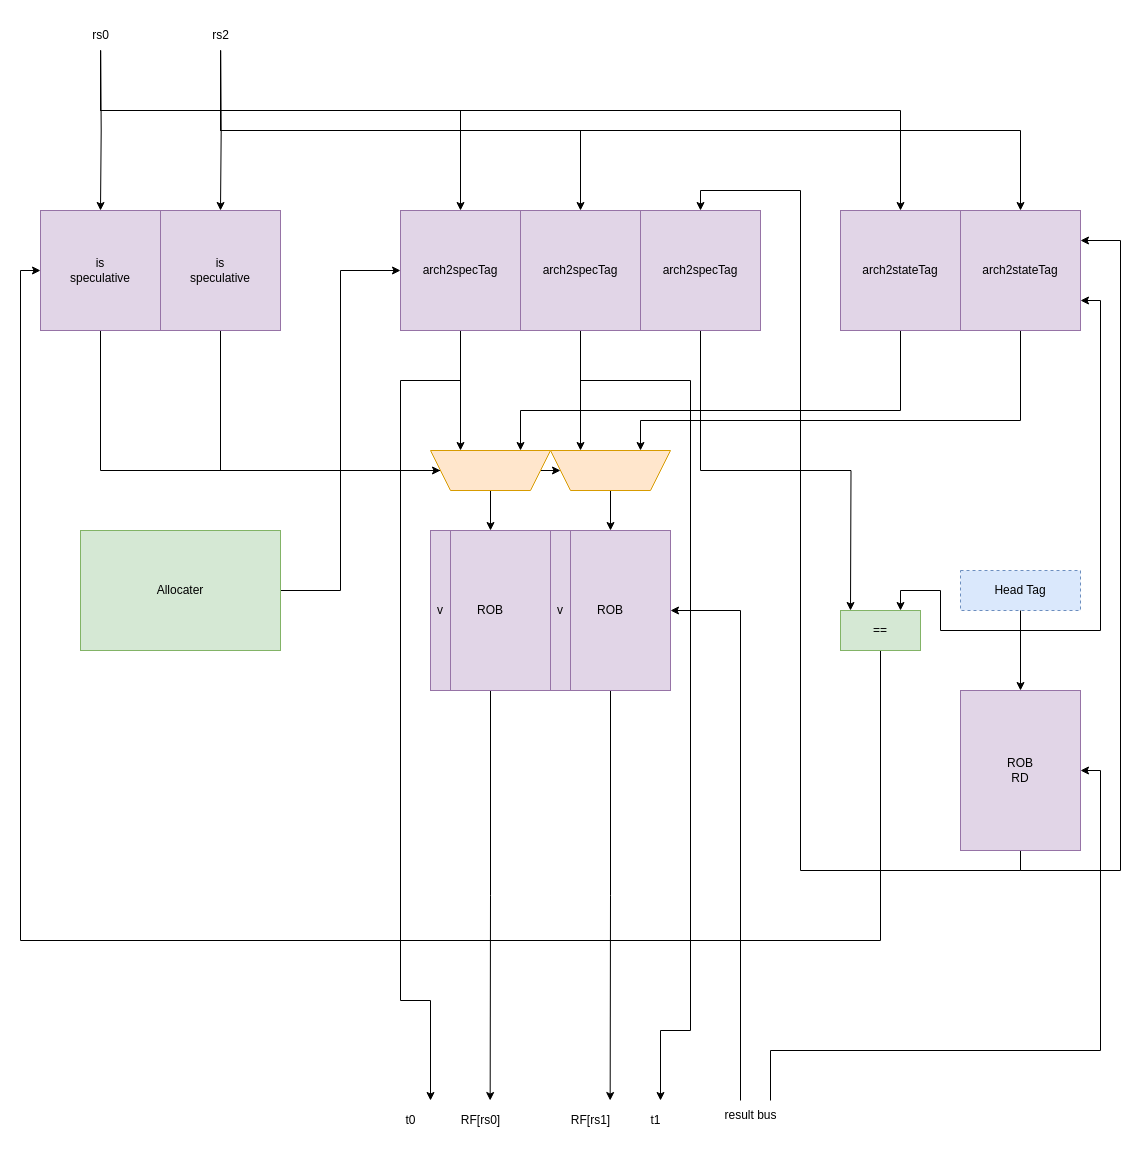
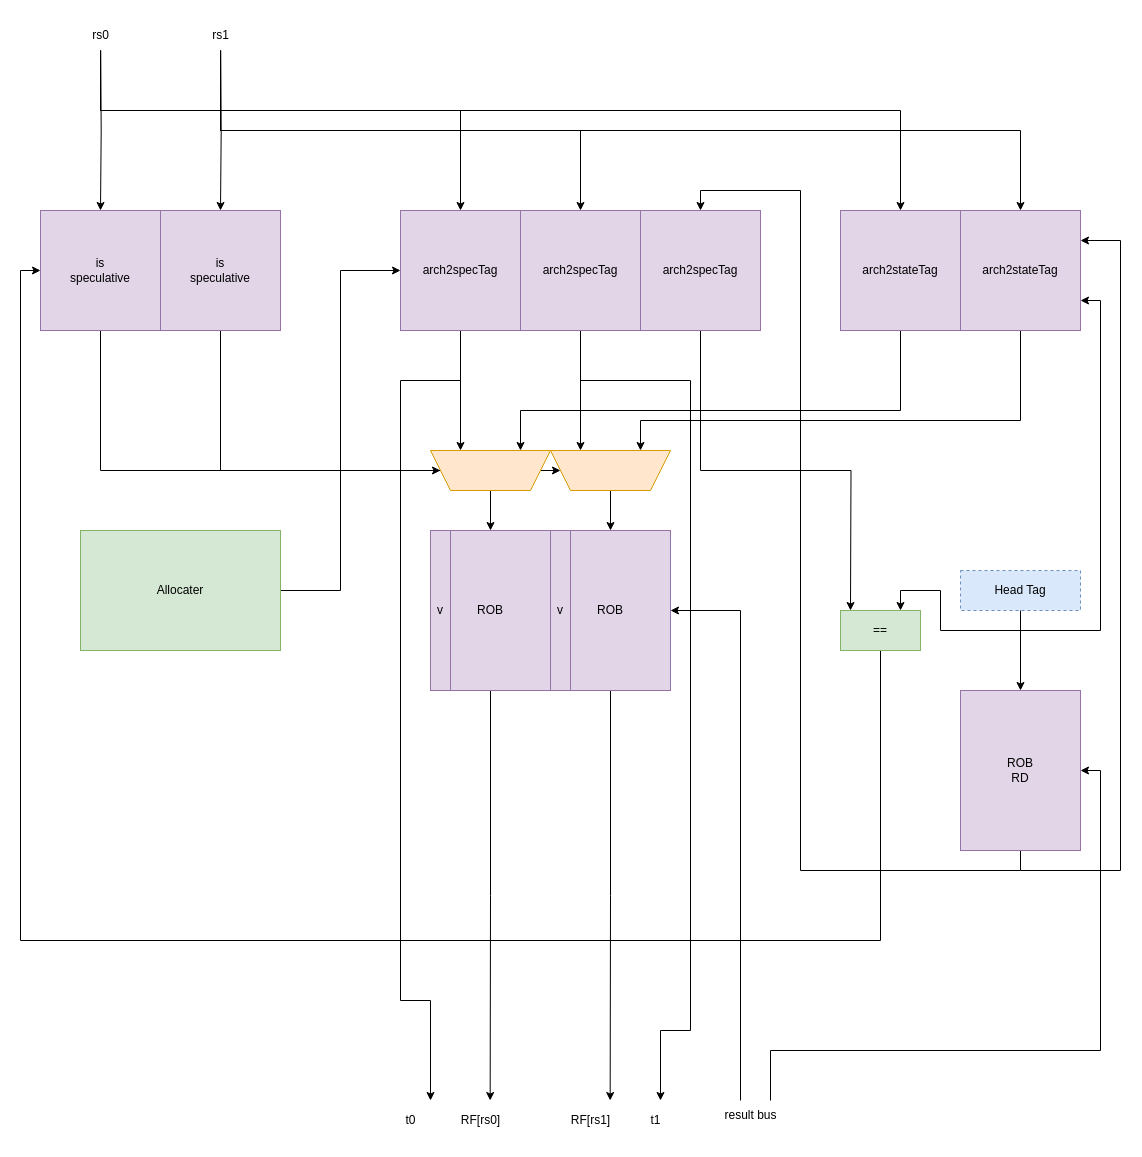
(221, 36) -> (221, 36)
